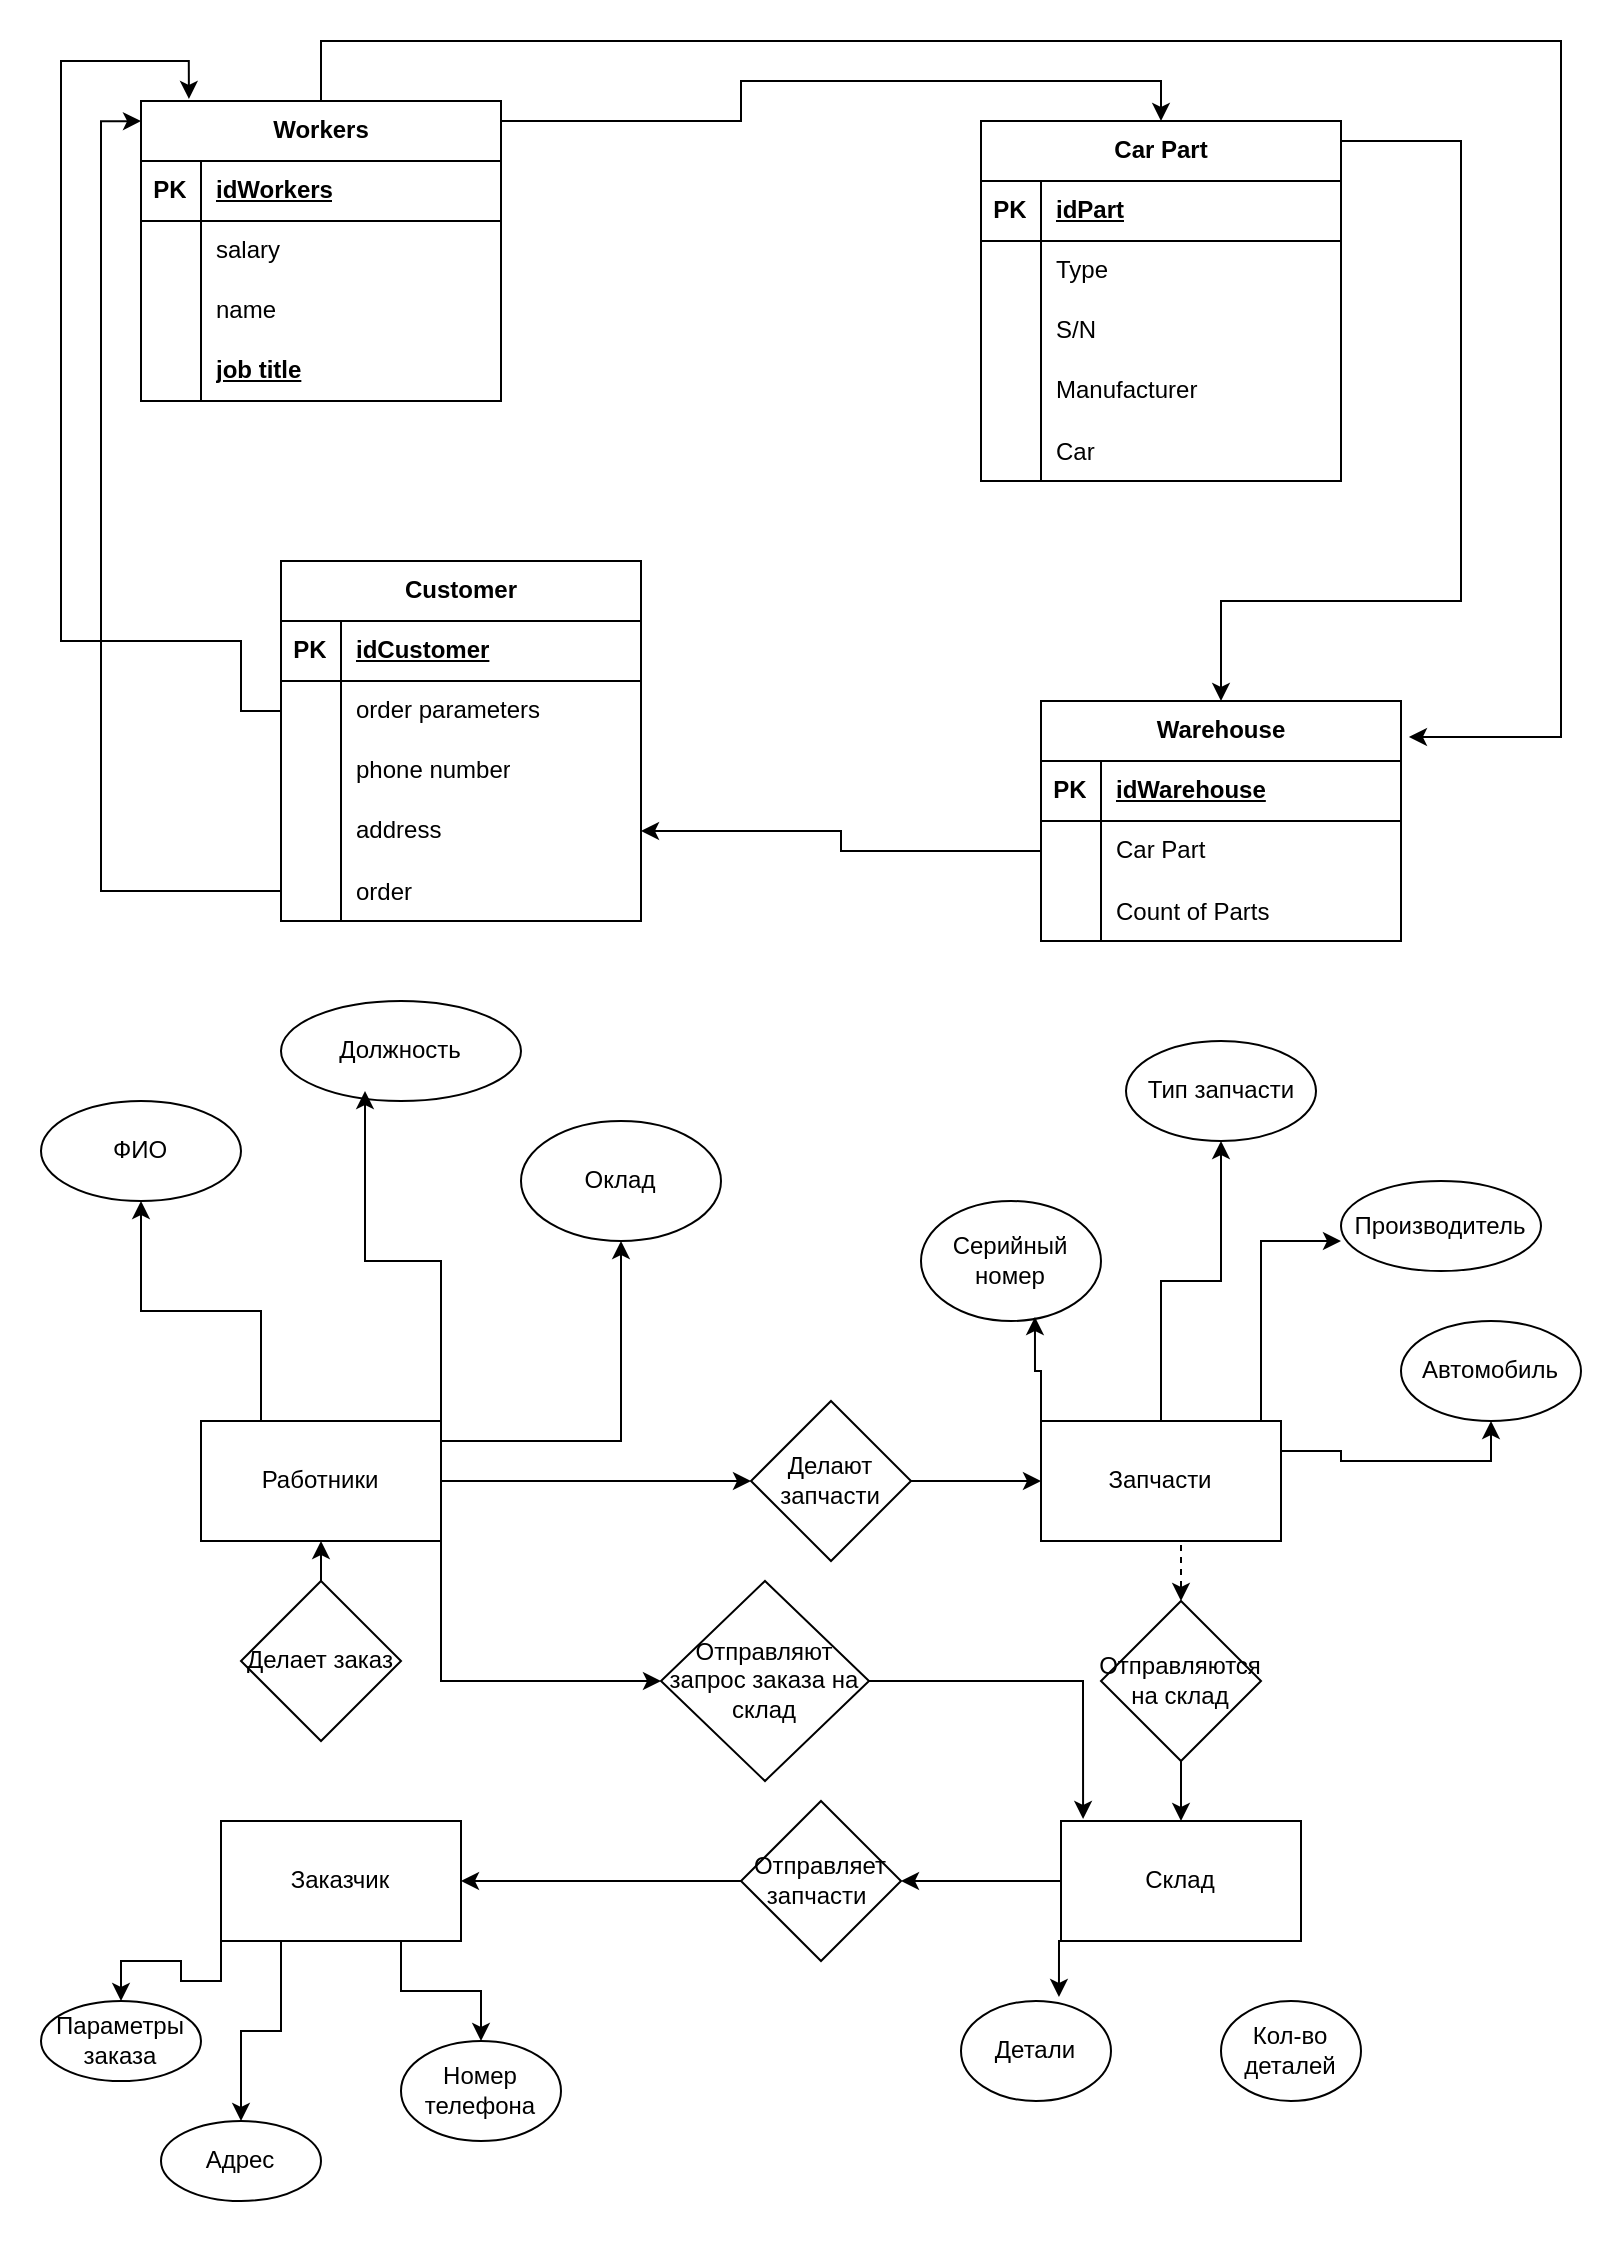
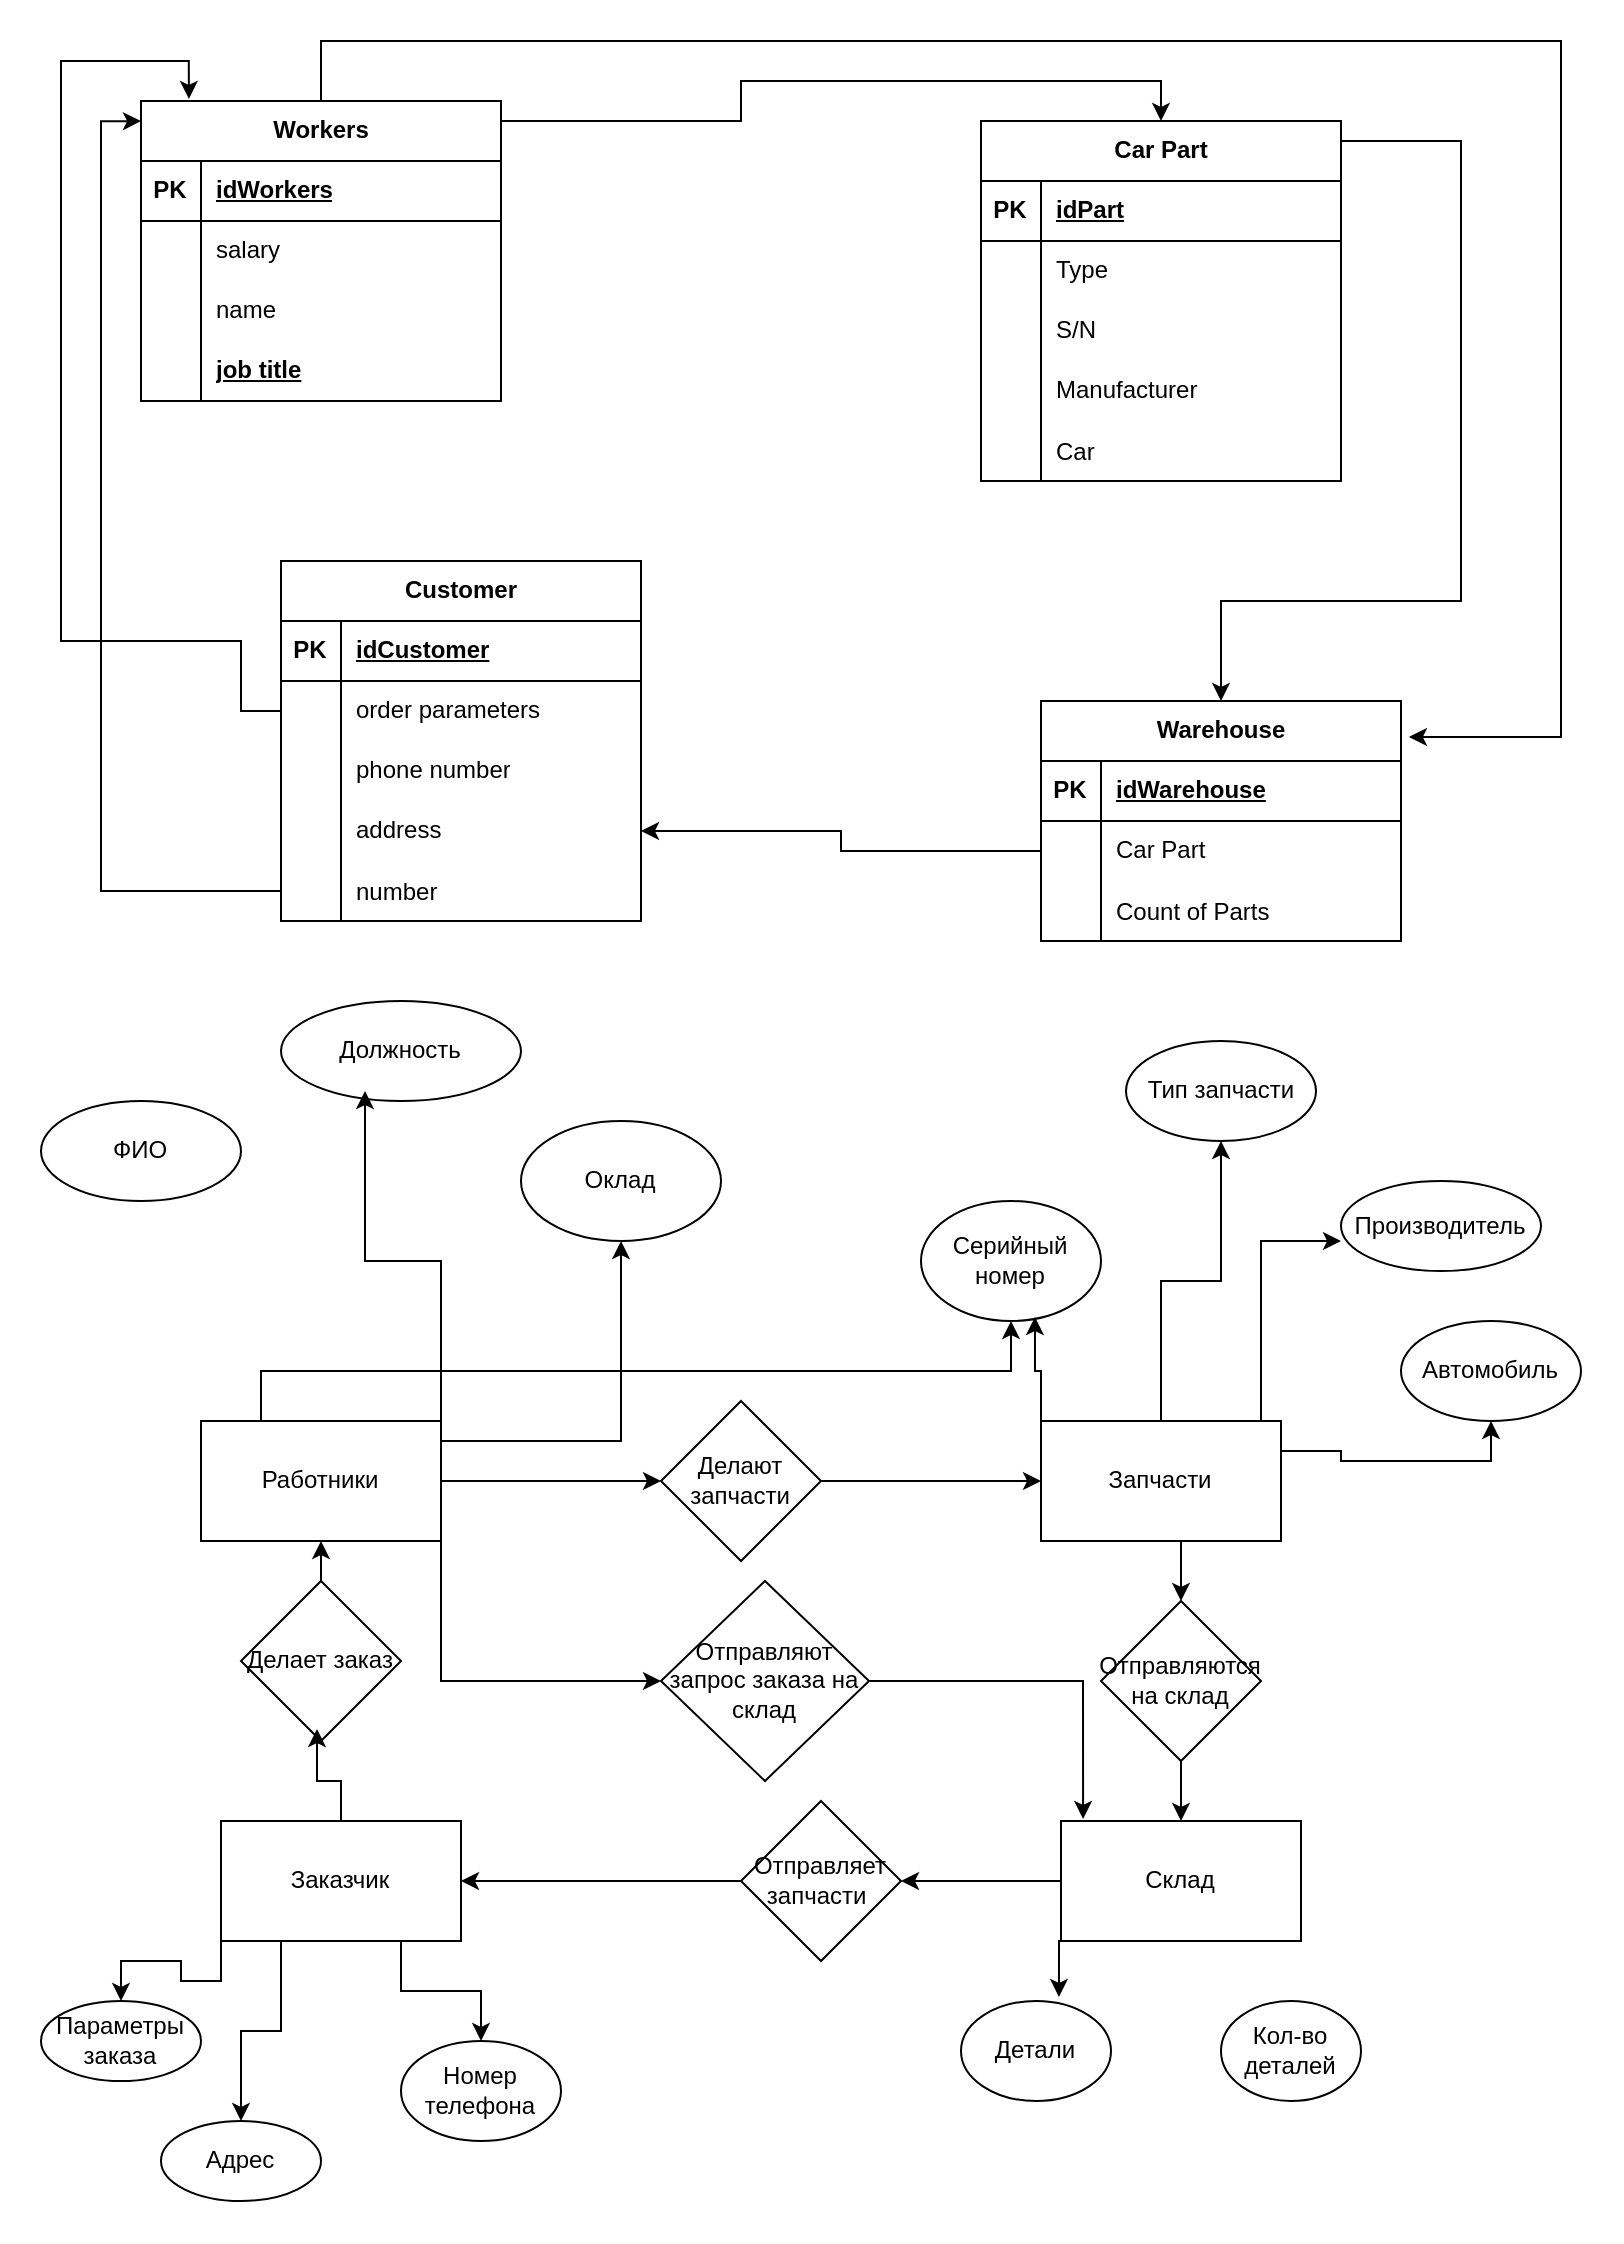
(390, 892) -> (396, 892)
(184, 1311) -> (653, 1371)
(831, 1481) -> (741, 1481)
(1181, 1561) -> (1181, 1561)
none -> (330, 1781)
